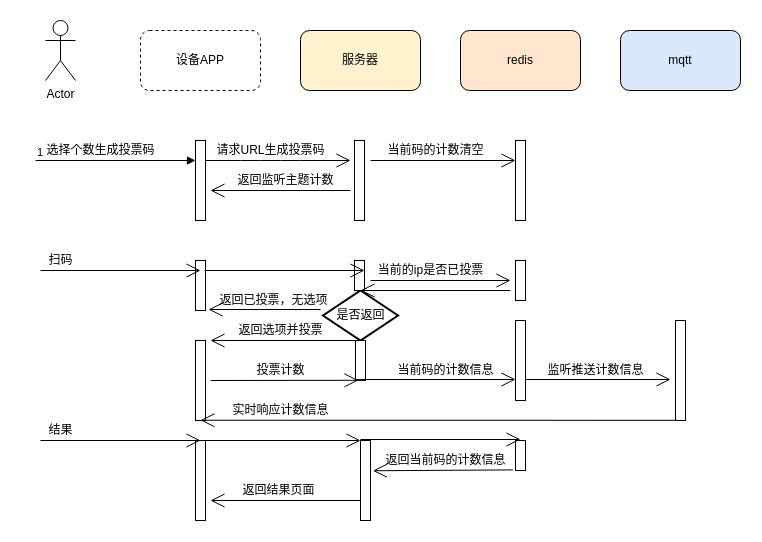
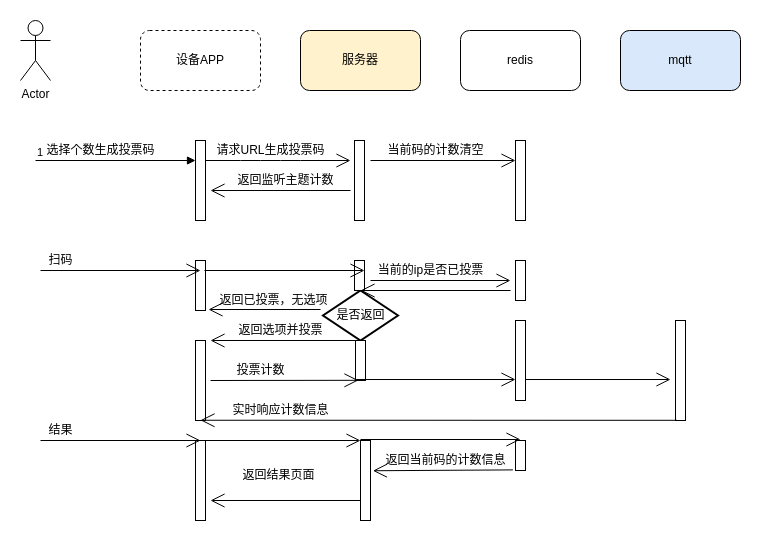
(61, 51) -> (36, 51)
(521, 61) -> (521, 61)
(281, 371) -> (261, 371)
(446, 371) -> none
(596, 371) -> none
(278, 491) -> (278, 476)
